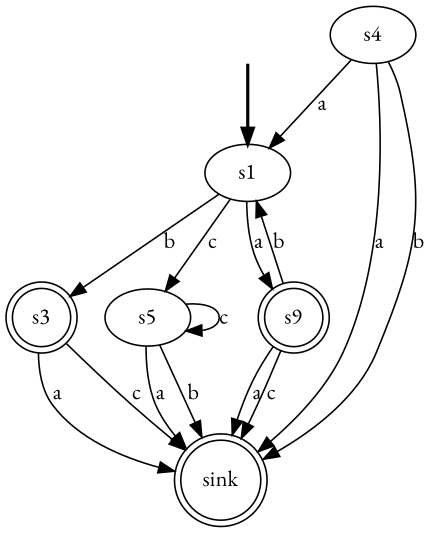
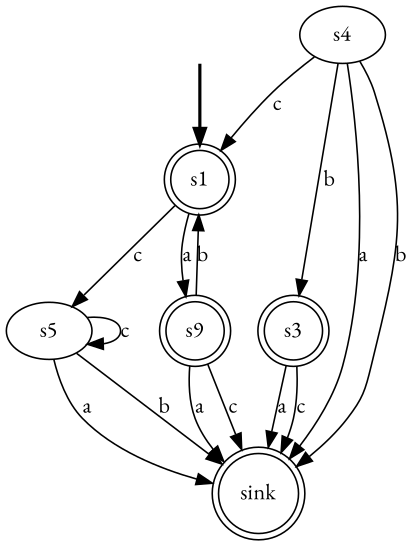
(322, 104) -> (278, 104)
(248, 173) -> (200, 180)
(151, 241) -> (320, 172)
